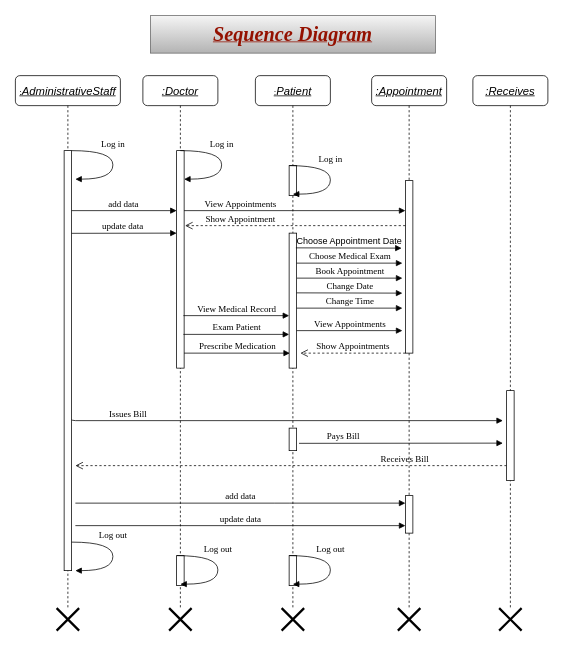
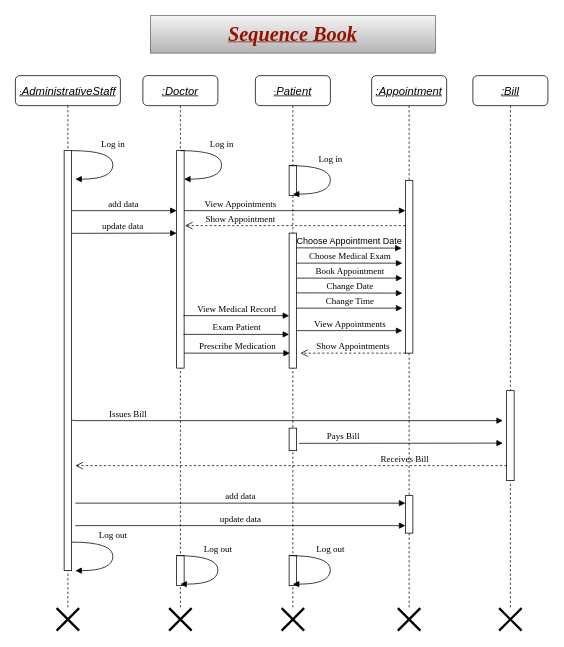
(293, 34) -> (293, 34)
(510, 90) -> (510, 90)
